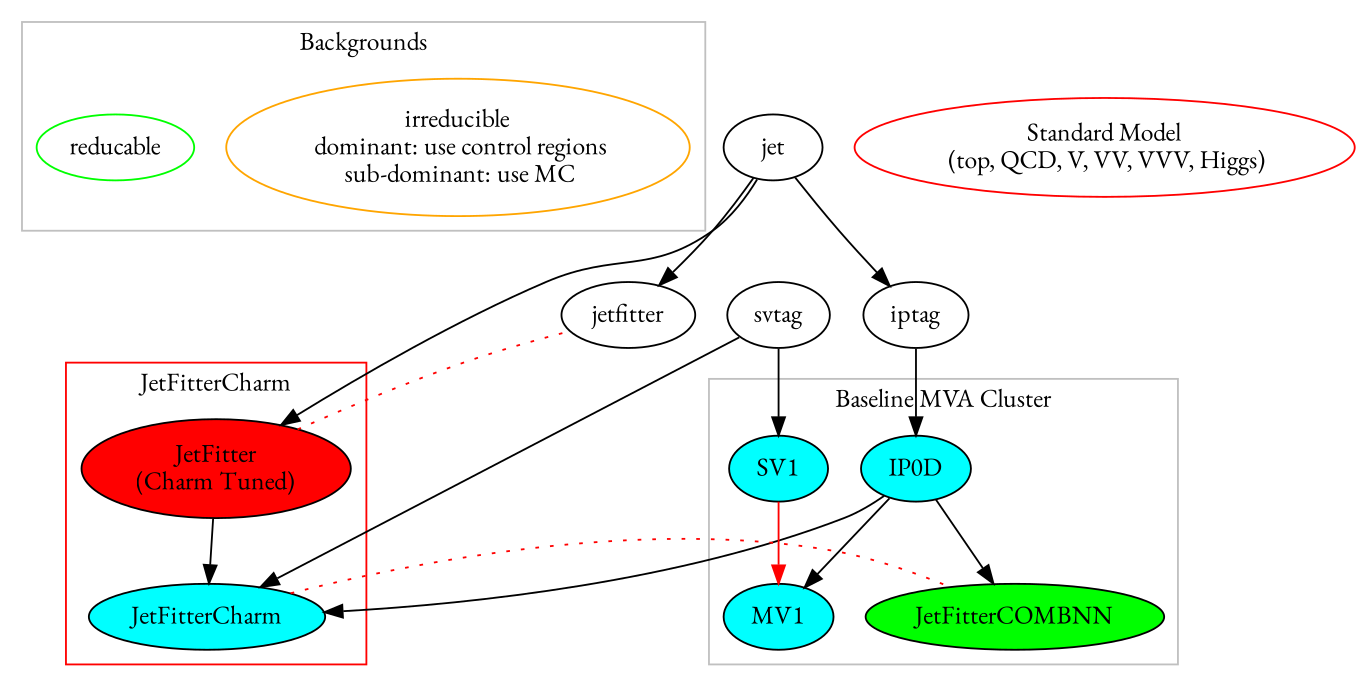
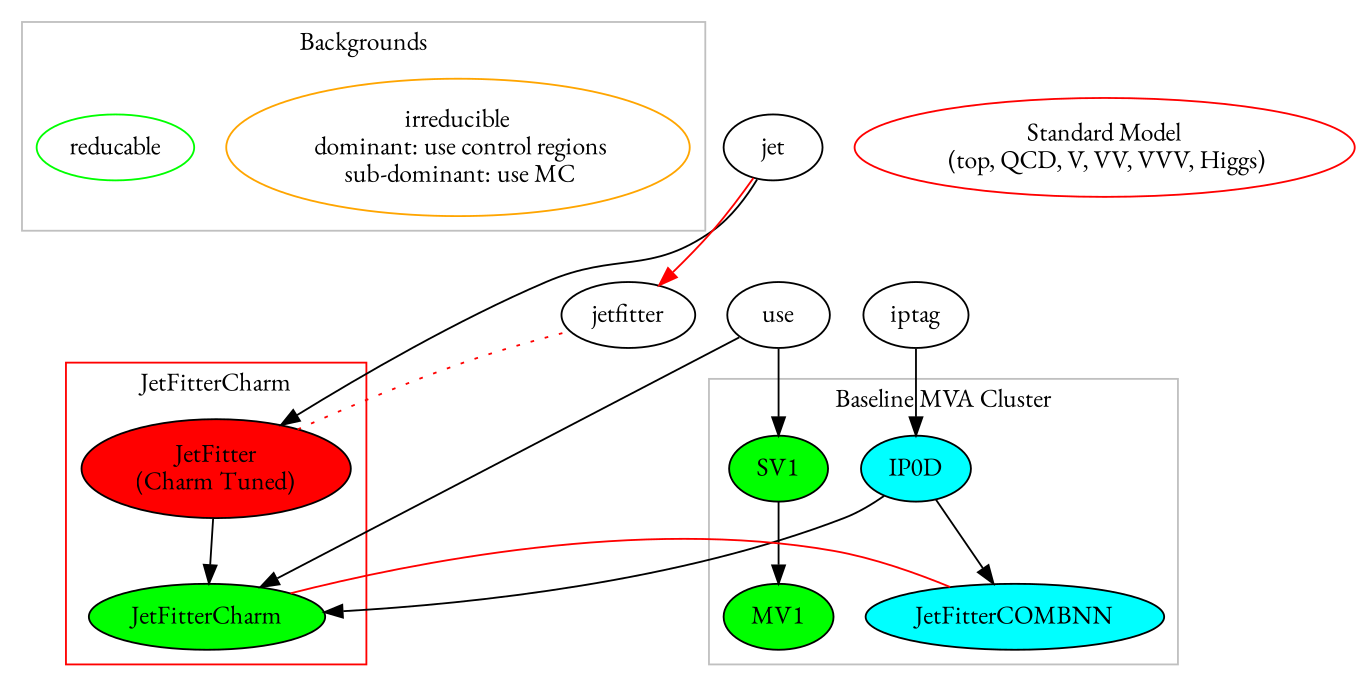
(835, 226) -> none
(716, 227) -> (716, 227)
(779, 315) -> (779, 315)
(779, 469) -> (779, 469)
(779, 529) -> (779, 529)
(853, 536) -> none
(621, 541) -> (621, 541)
(207, 617) -> (207, 617)
(779, 617) -> (779, 617)
(1015, 617) -> (1015, 617)
